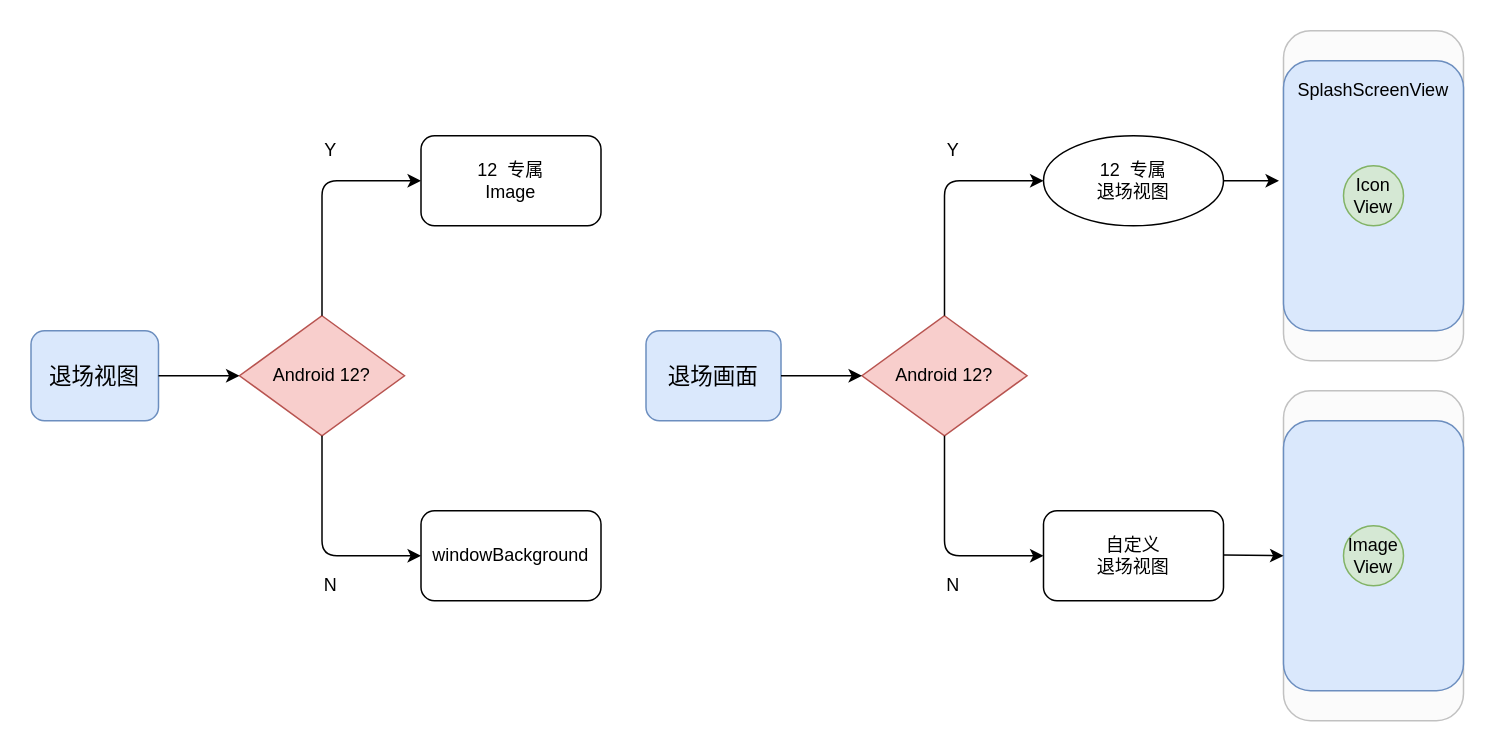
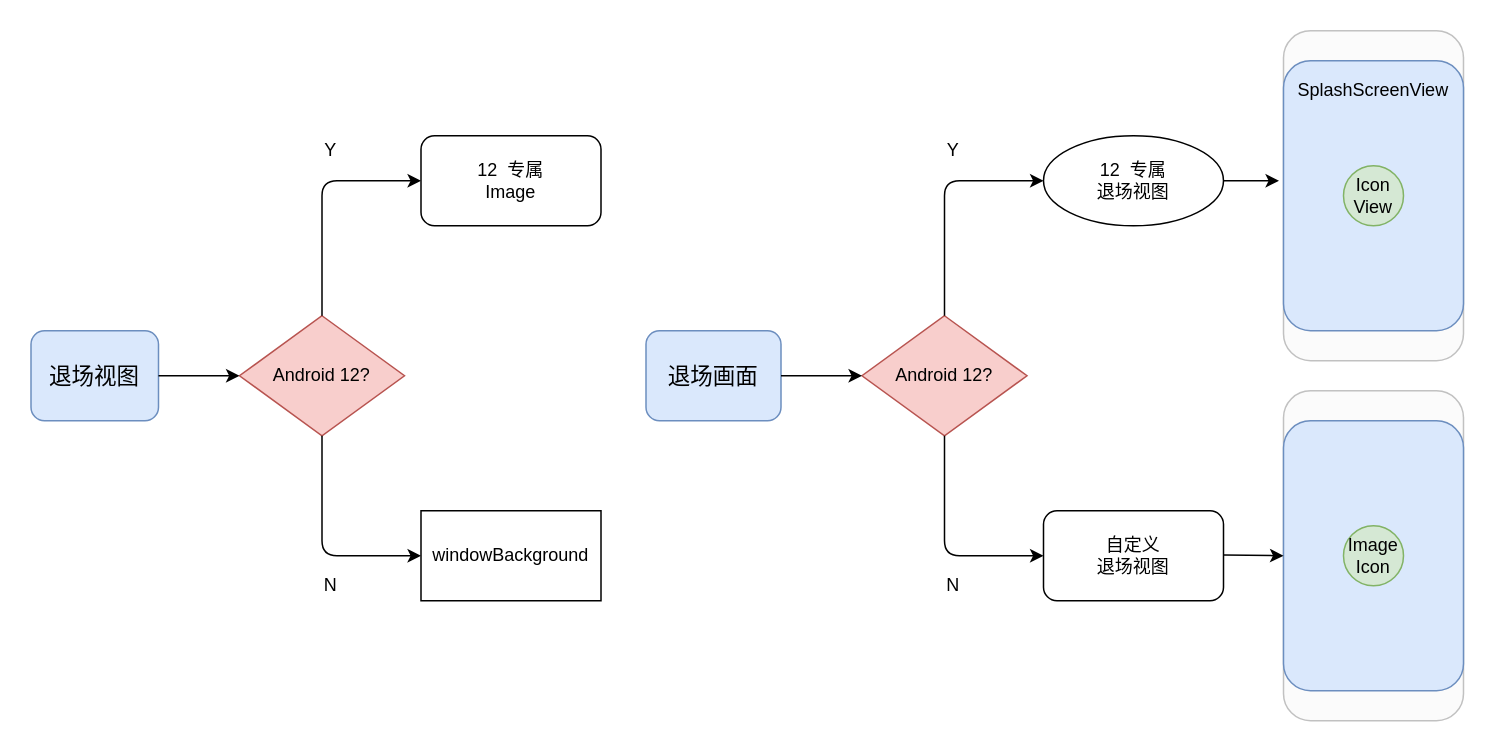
(511, 556) -> (511, 556)
(1373, 556) -> (1373, 556)
